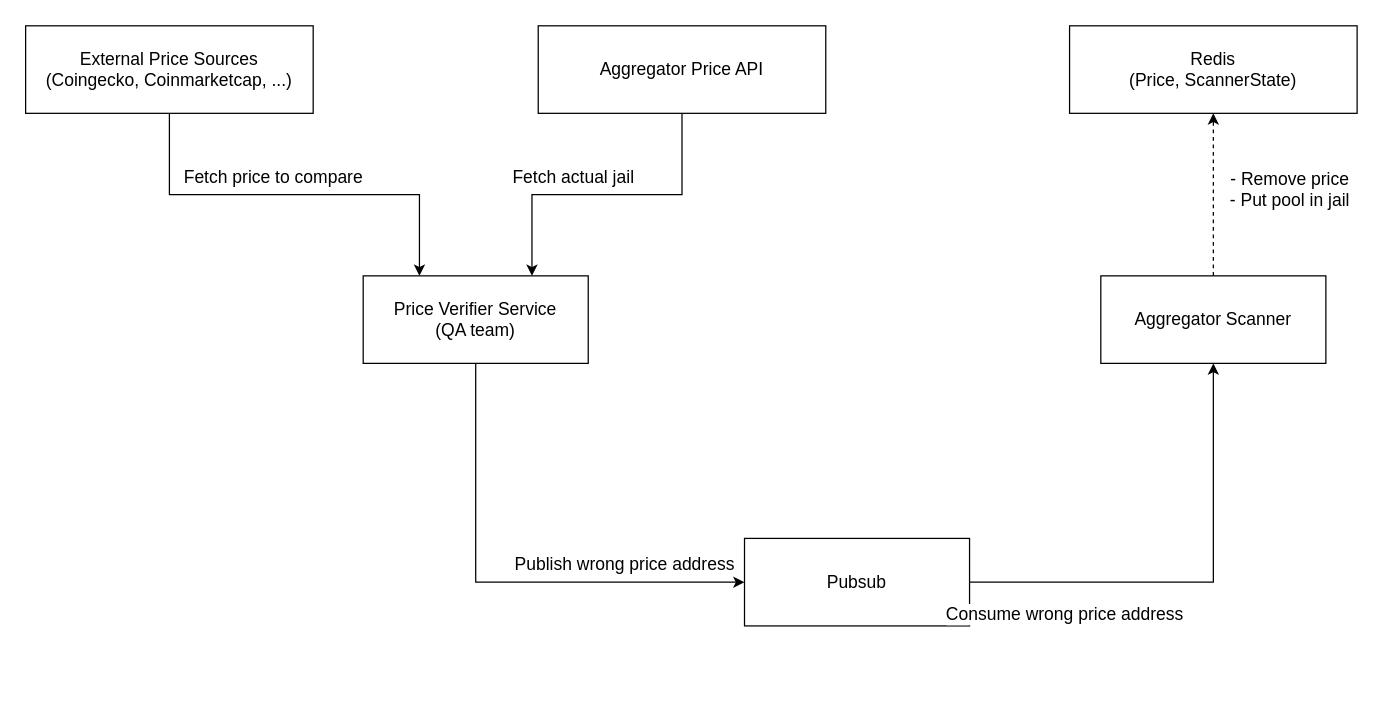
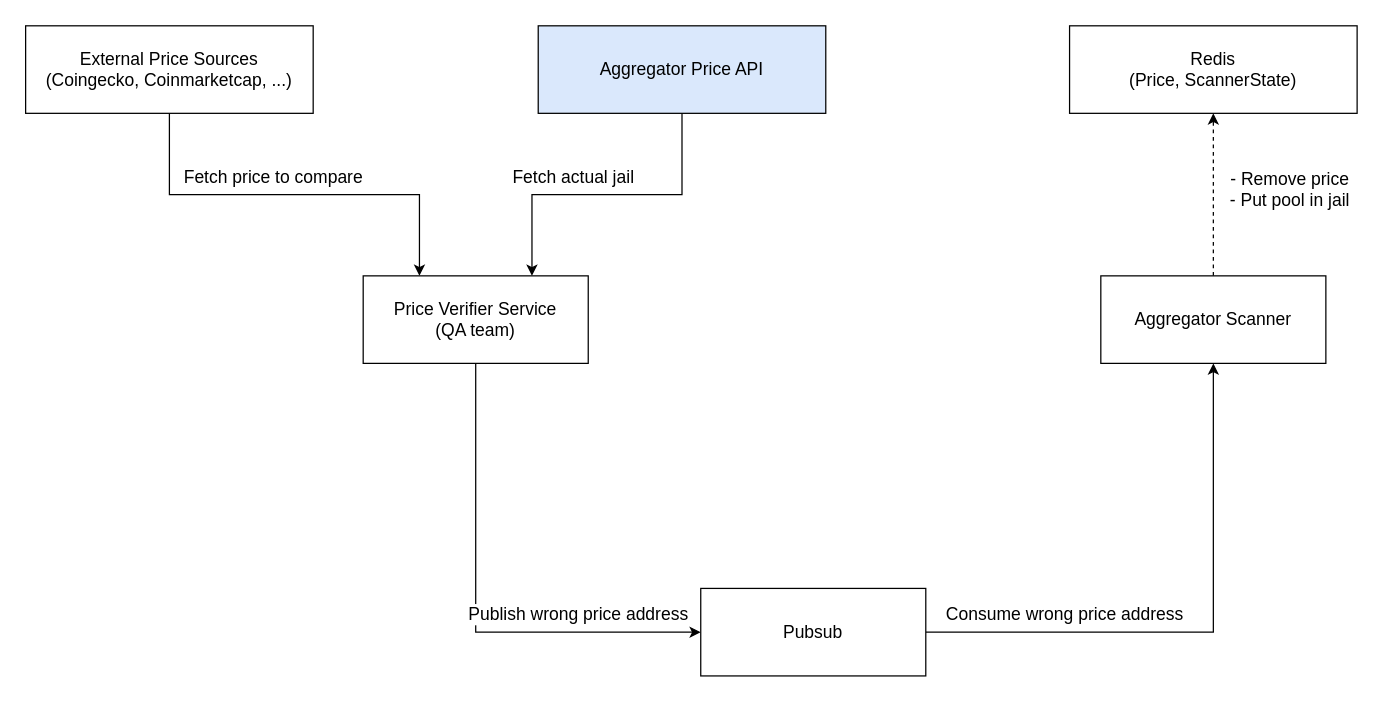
(682, 69) -> (682, 69)
(857, 582) -> (813, 632)
